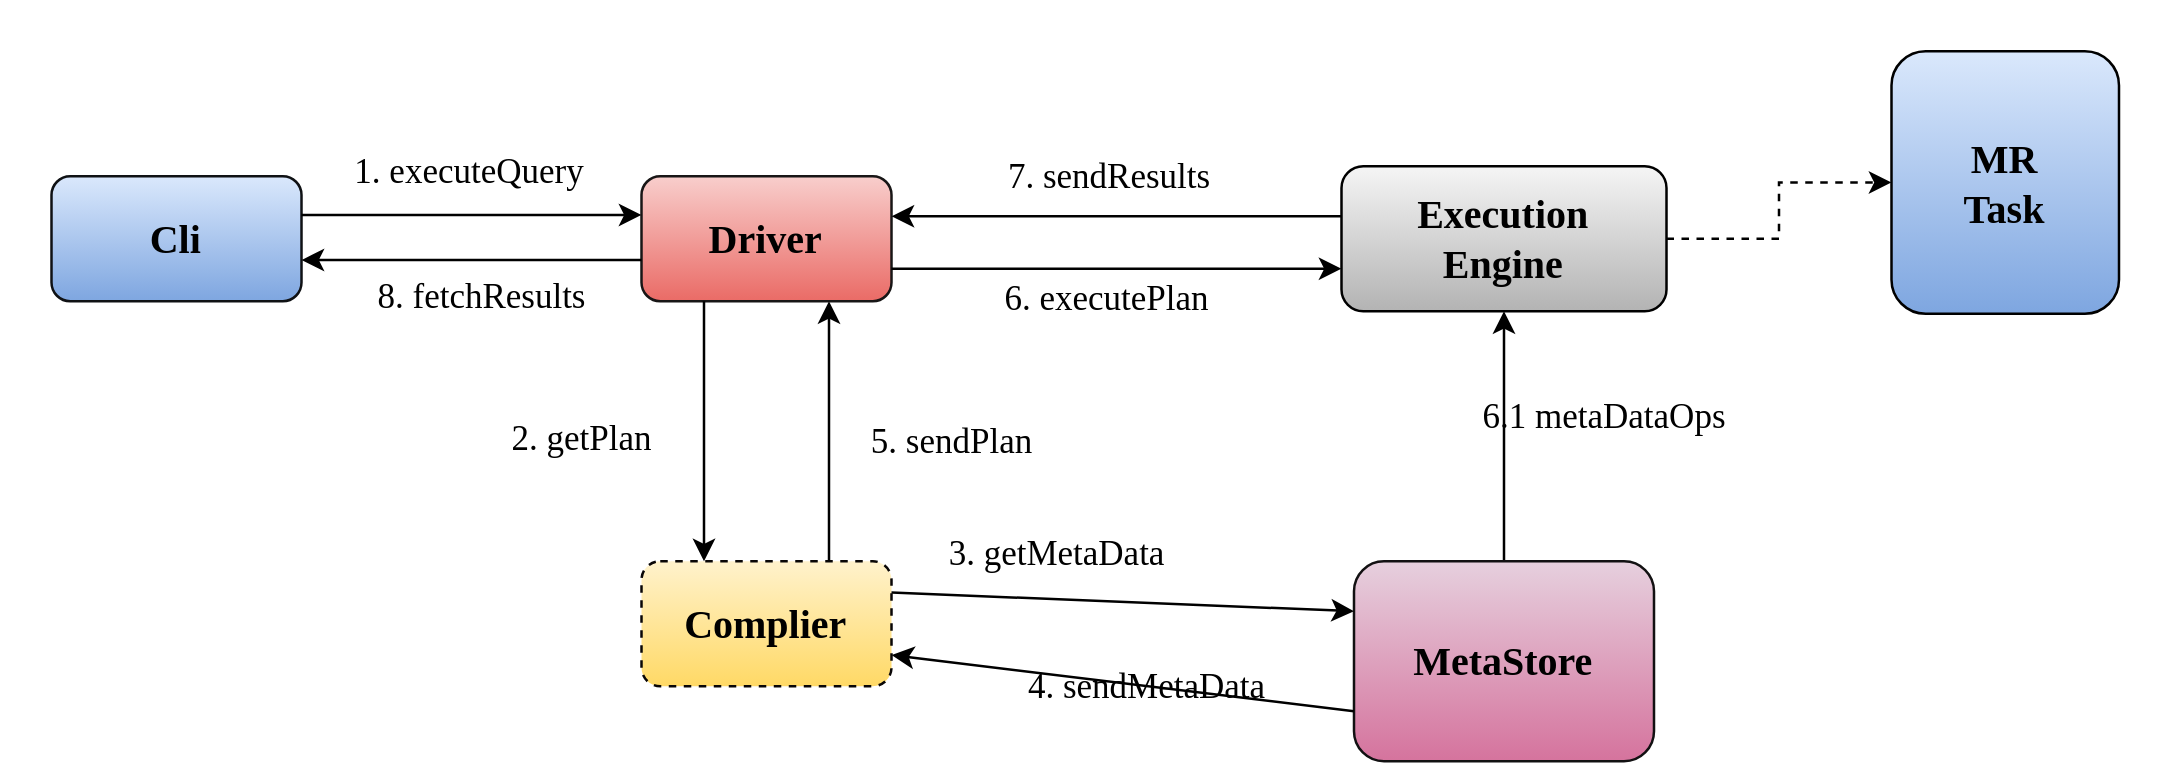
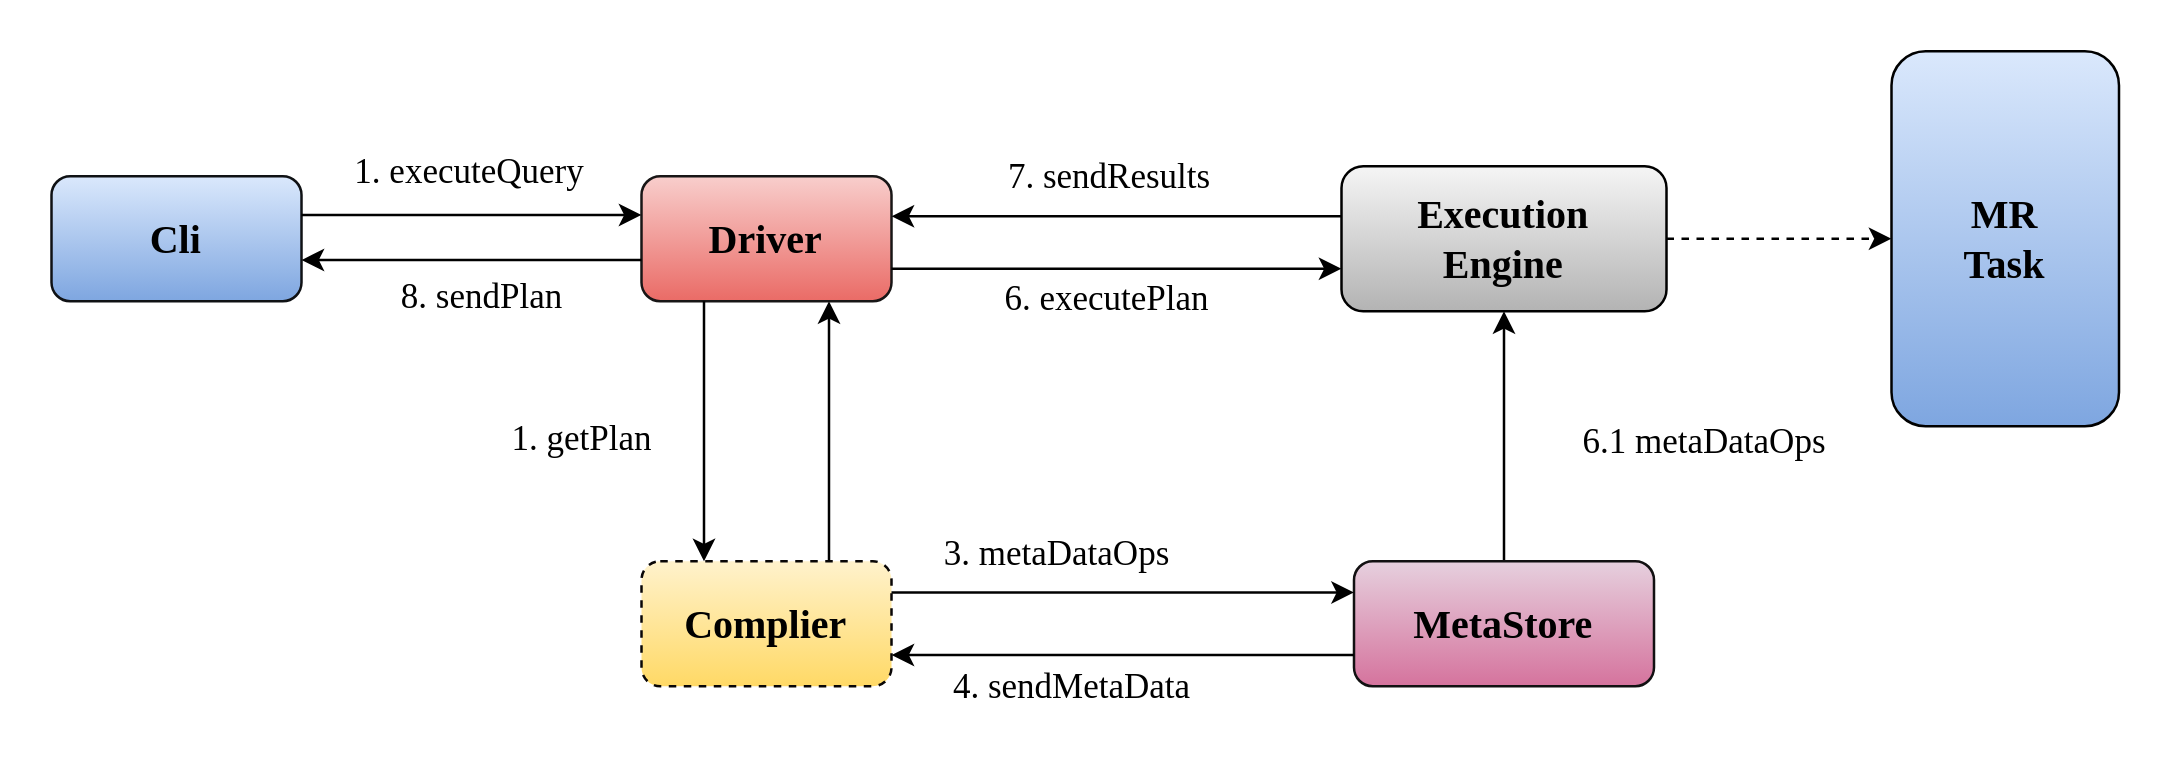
(2005, 183) -> (2005, 239)
(483, 299) -> (483, 299)
(1604, 419) -> (1704, 444)
(583, 441) -> (583, 441)
(951, 444) -> none
(1058, 556) -> (1058, 556)
(1504, 661) -> (1504, 624)
(1146, 689) -> (1071, 689)
